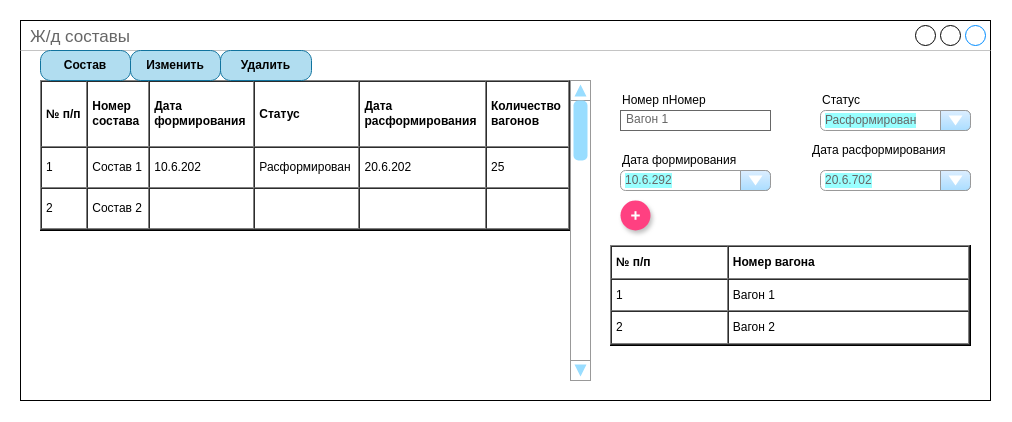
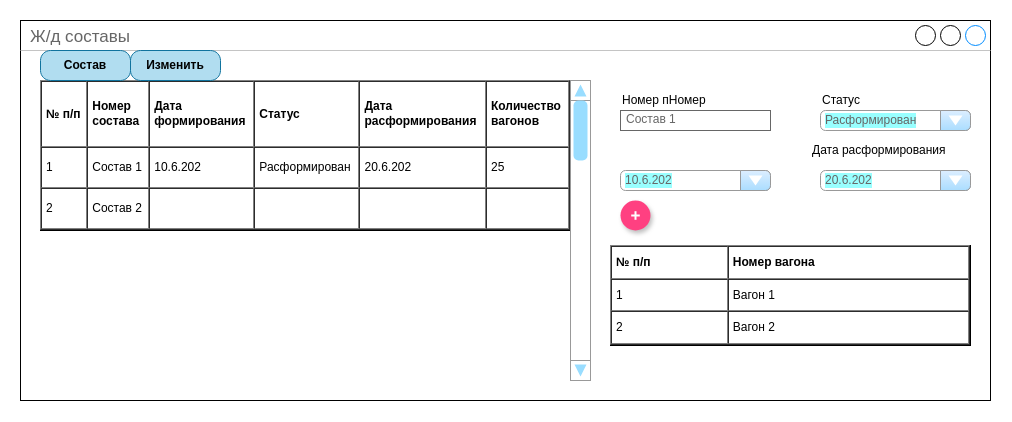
(266, 66) -> none
(648, 120) -> (652, 120)
(696, 161) -> none
(649, 181) -> (649, 181)
(849, 181) -> (849, 181)
